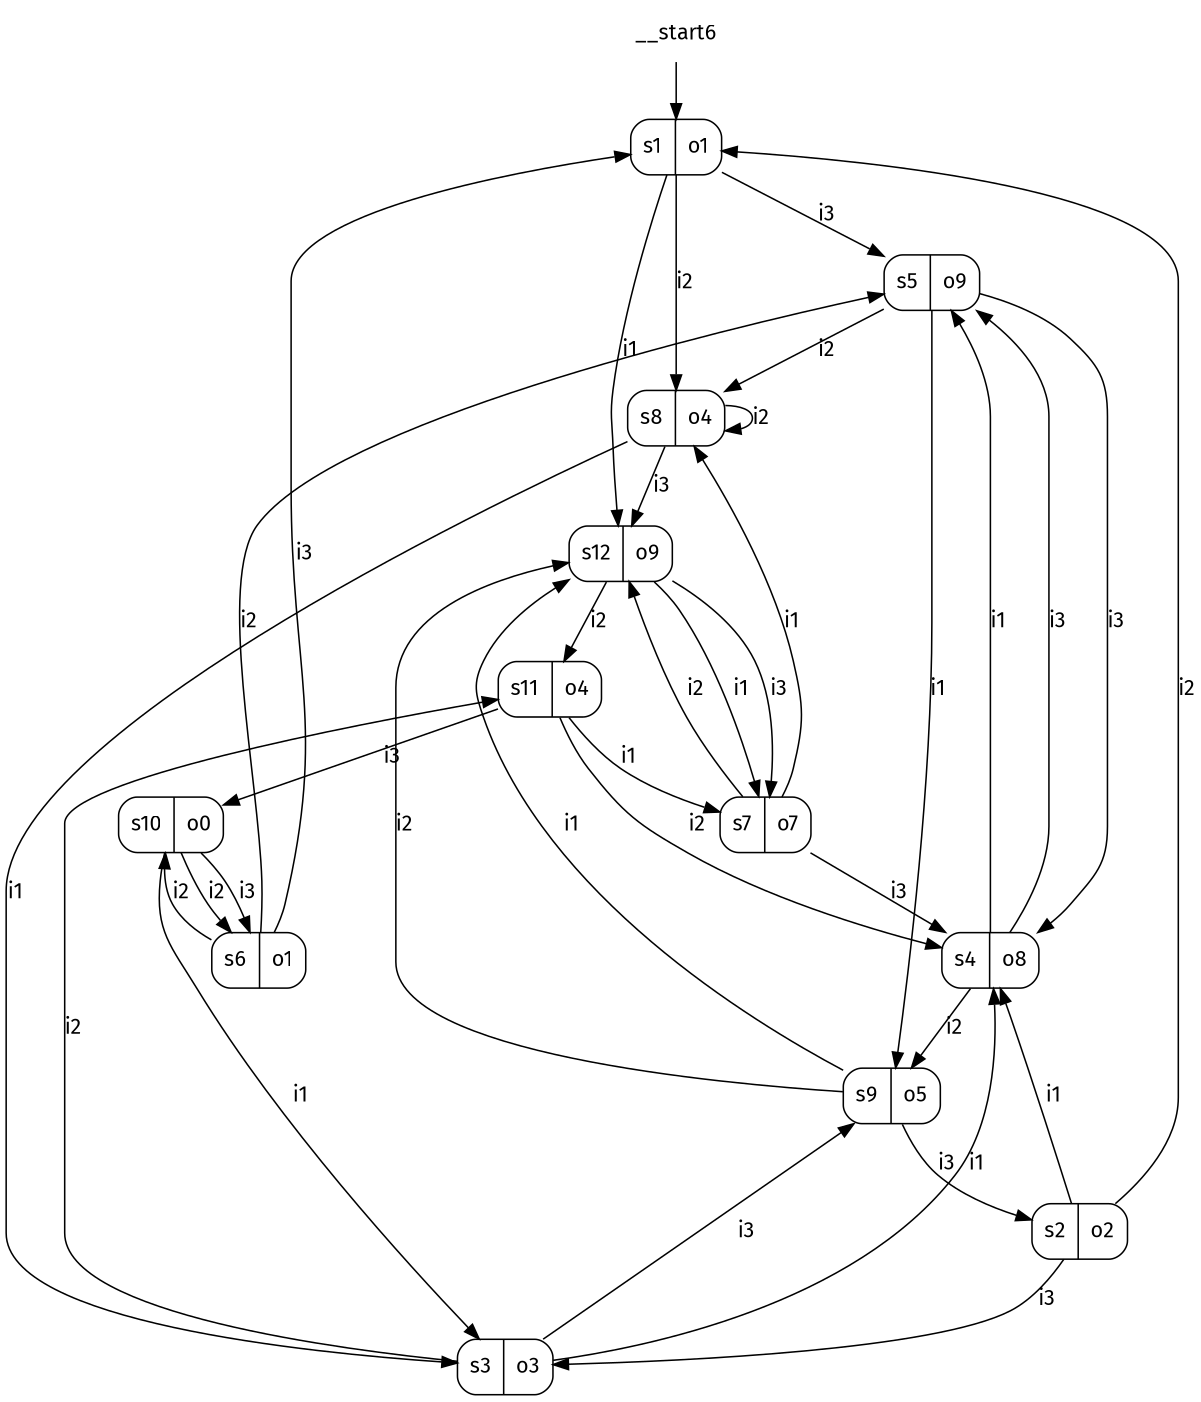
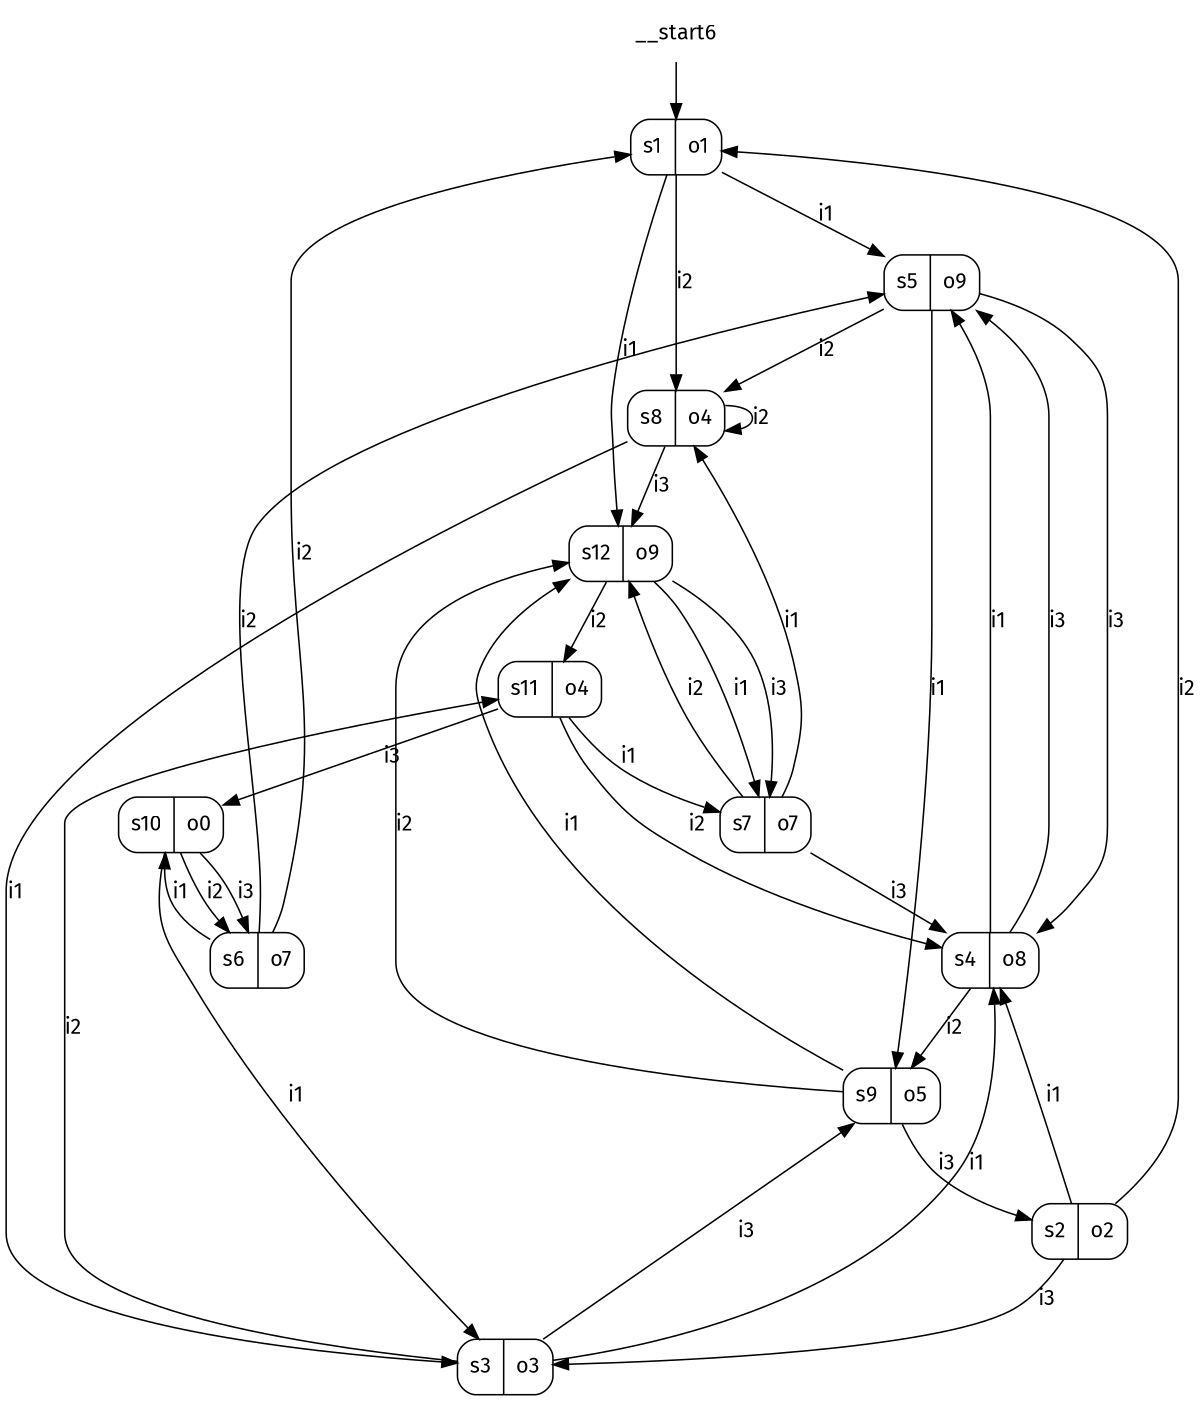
(826, 215) -> (826, 215)
(304, 554) -> (304, 554)
(181, 893) -> (180, 893)
(283, 960) -> (281, 960)
